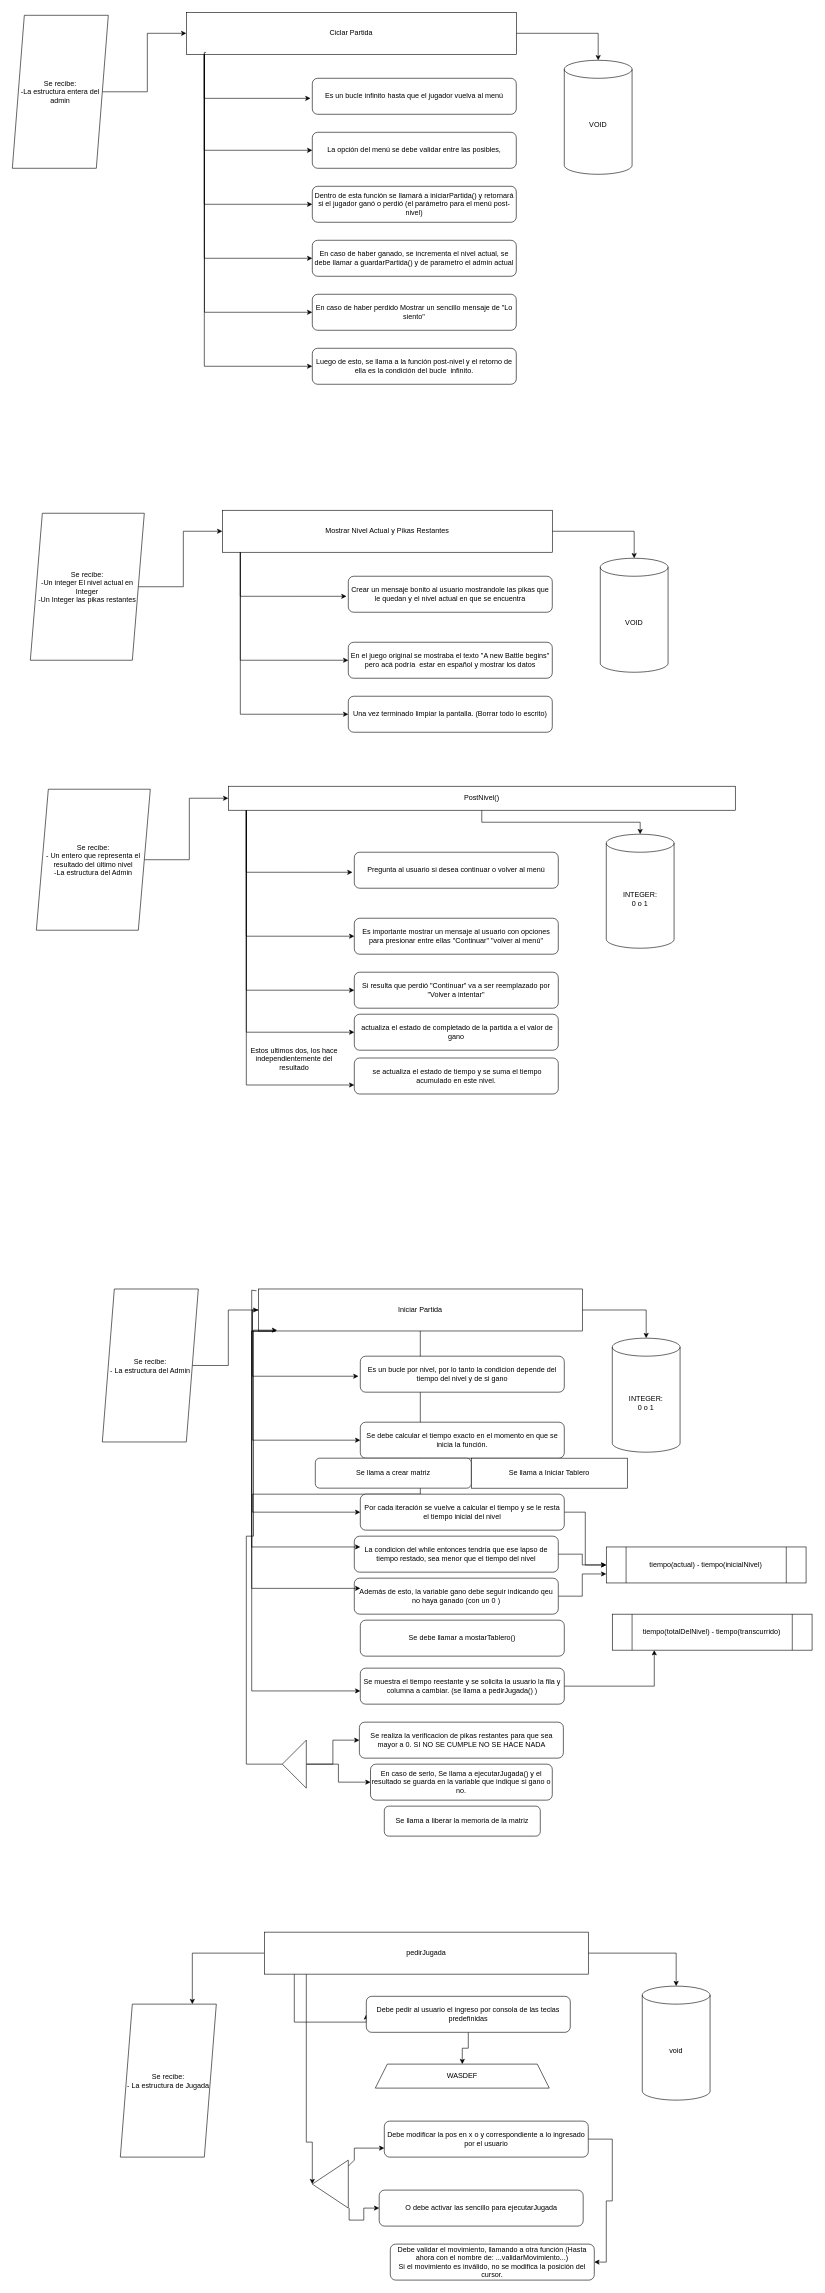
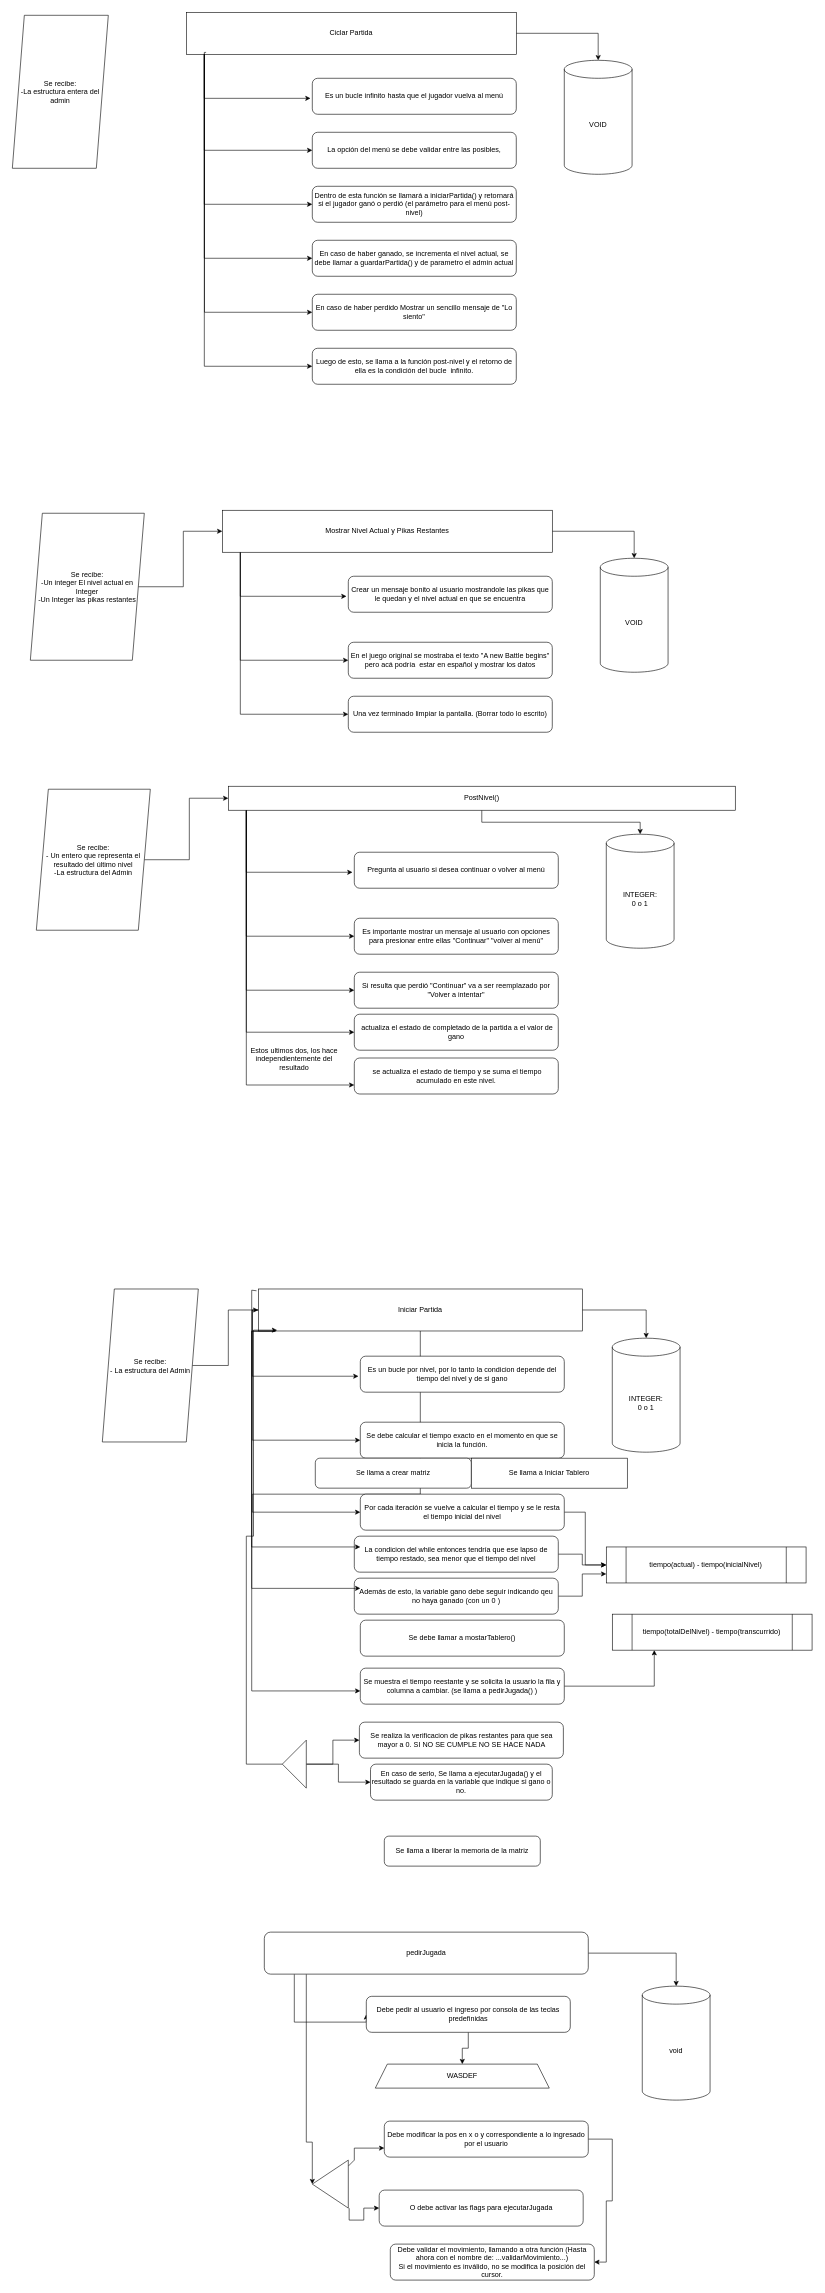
(147, 33) -> none
(462, 1821) -> (462, 1851)
(192, 1953) -> none
(426, 1953) -> (426, 1953)
(168, 2081) -> none
(482, 2208) -> (482, 2208)
